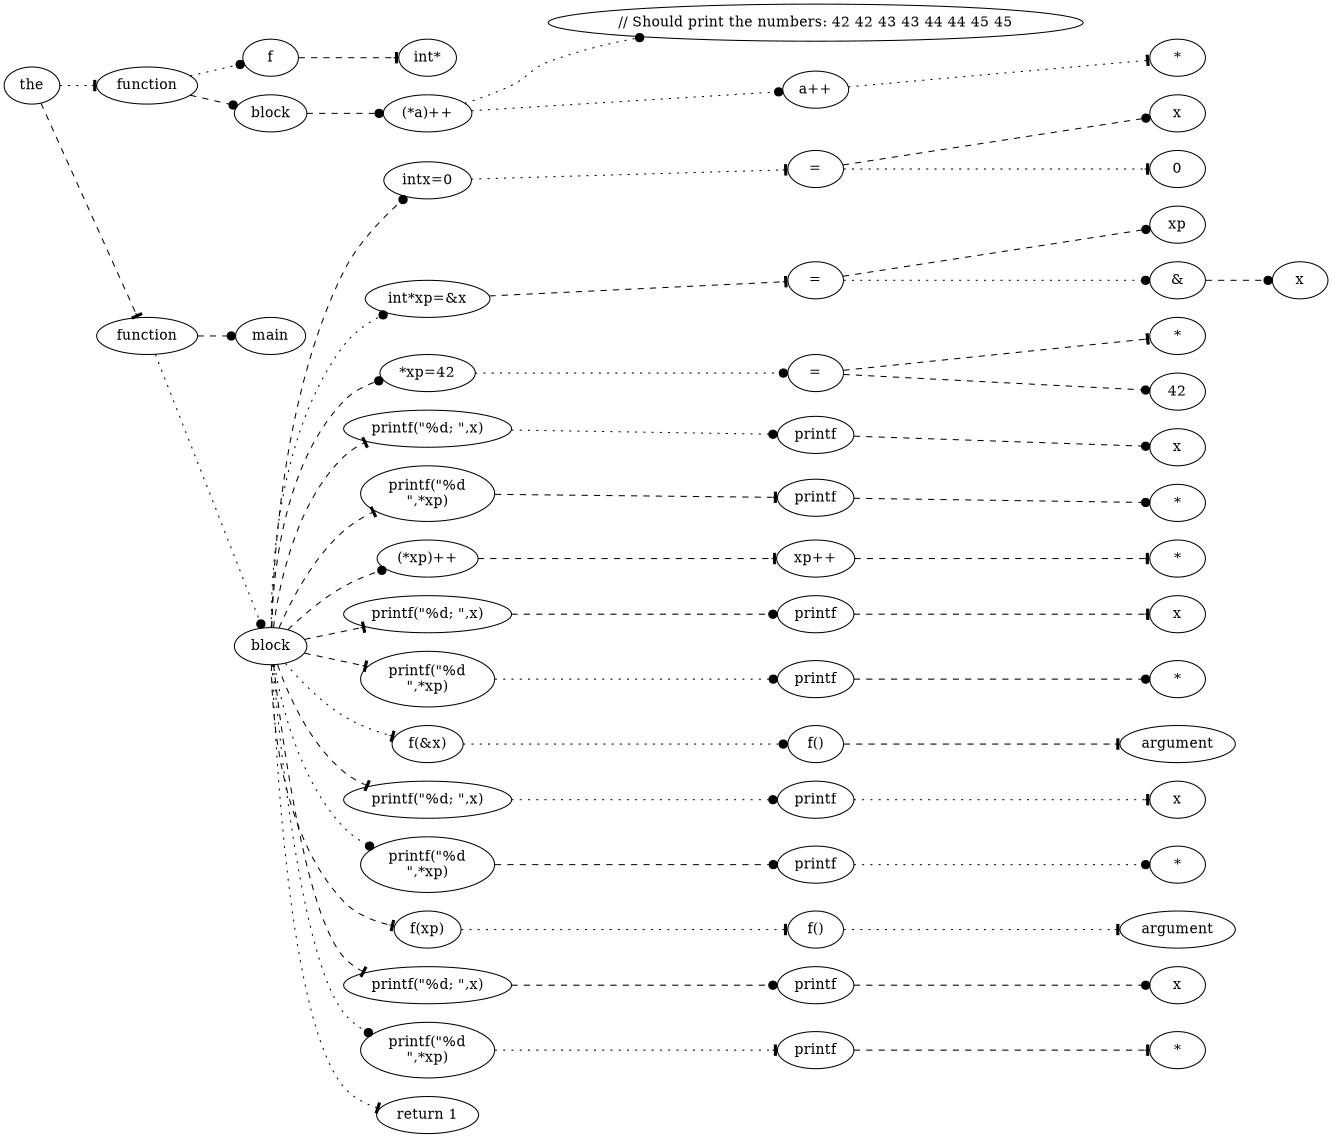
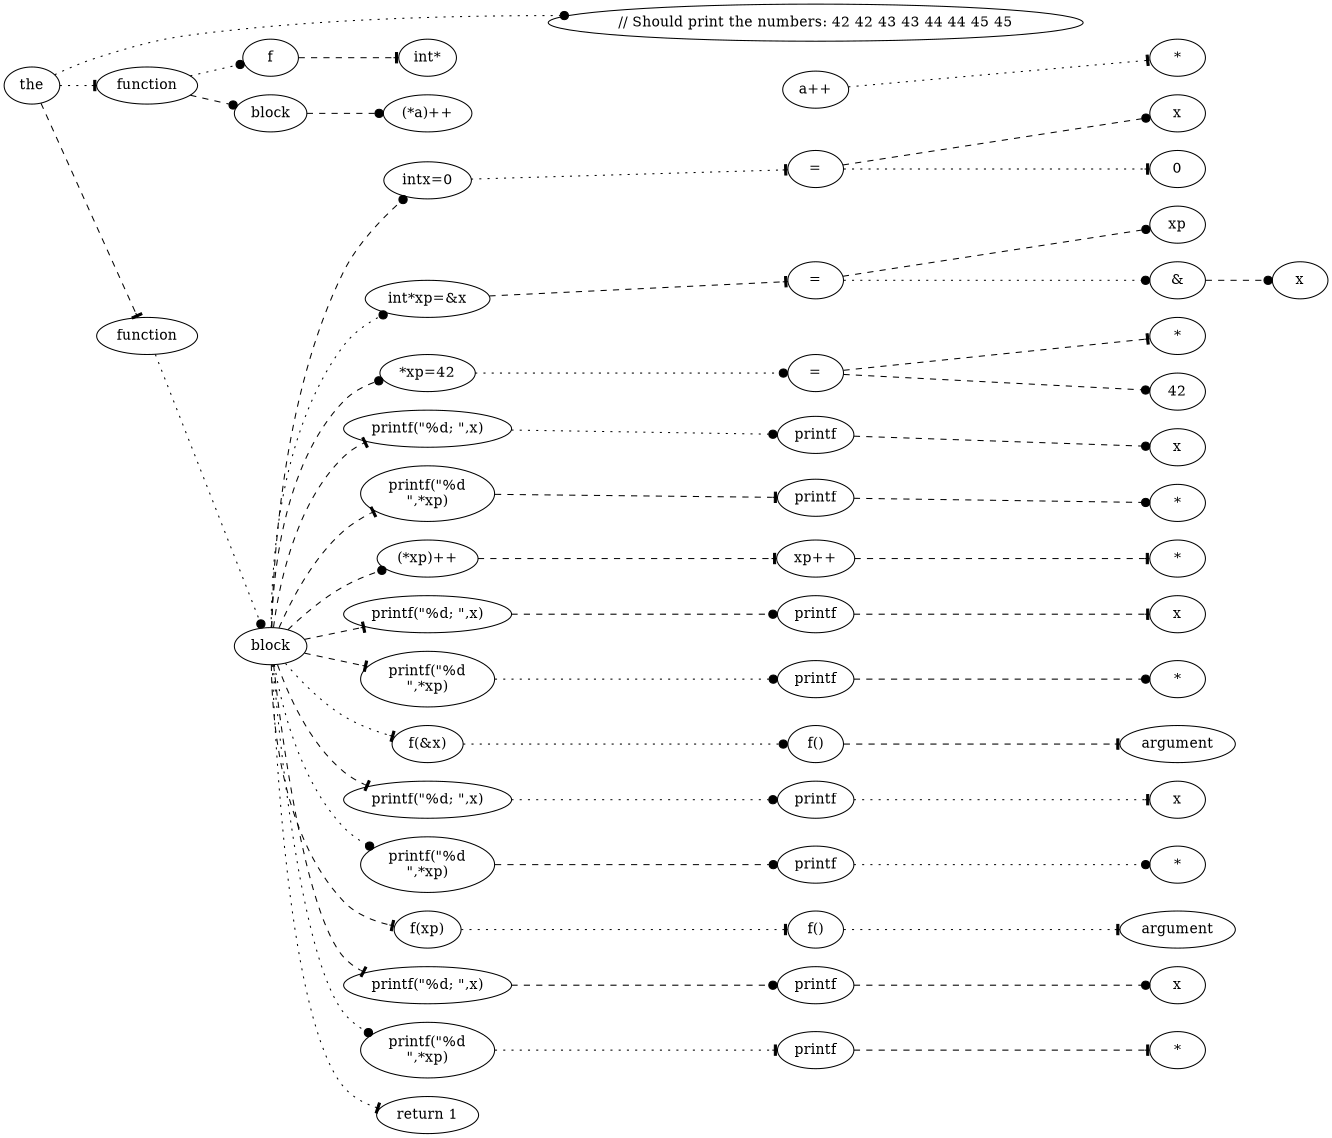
(547, 63) -> (304, 24)
(623, 101) -> none
(271, 336) -> none
